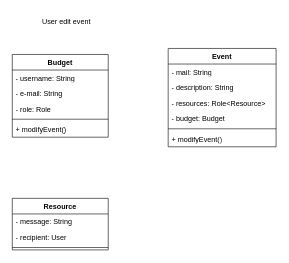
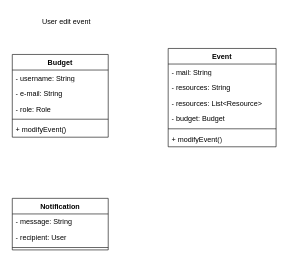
(209, 88) -> (206, 88)
(223, 104) -> (223, 104)
(60, 207) -> (60, 207)
